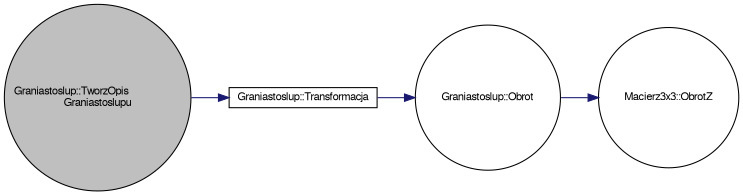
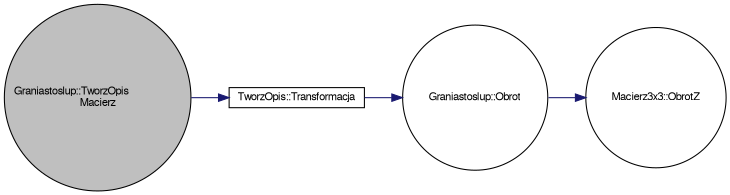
(98, 98) -> (98, 98)
(303, 98) -> (297, 98)
